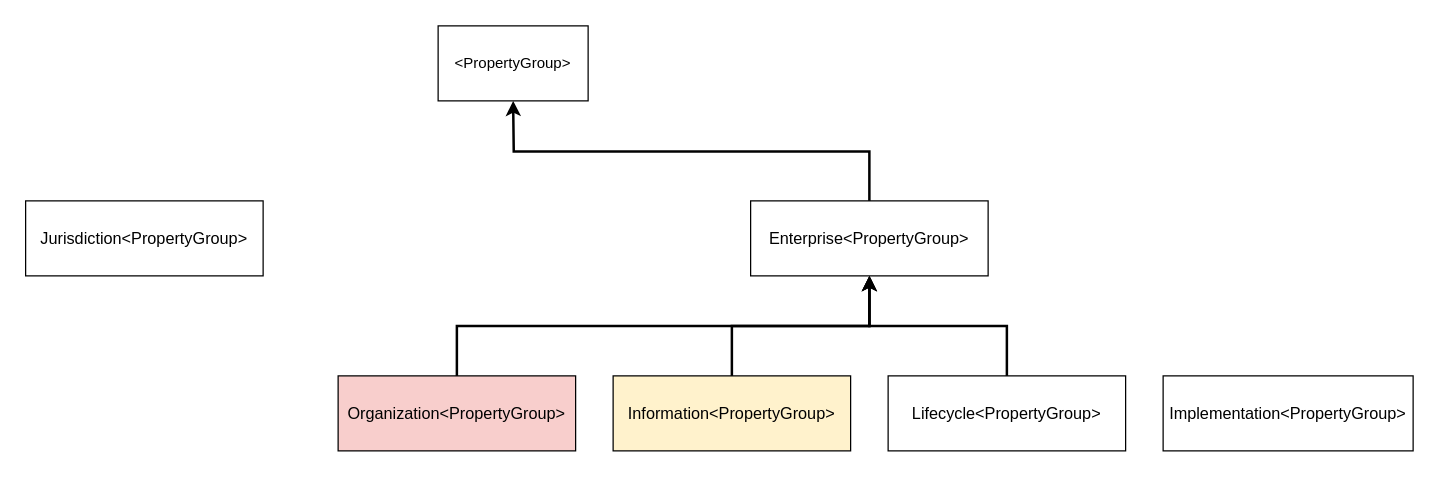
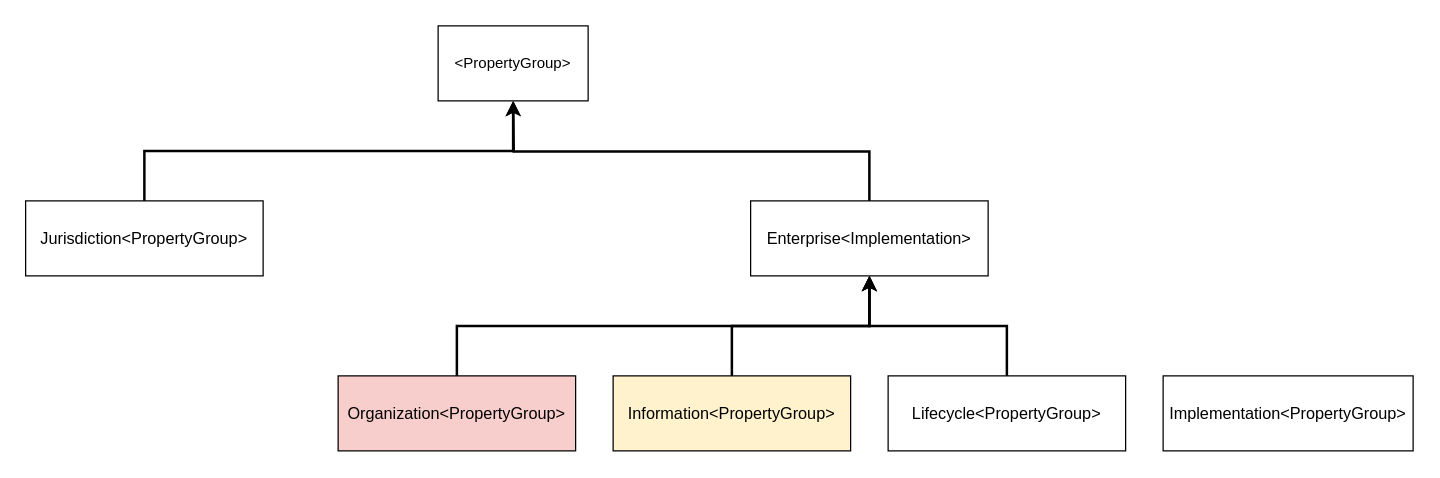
none -> (302, 151)
(869, 238) -> (869, 238)
